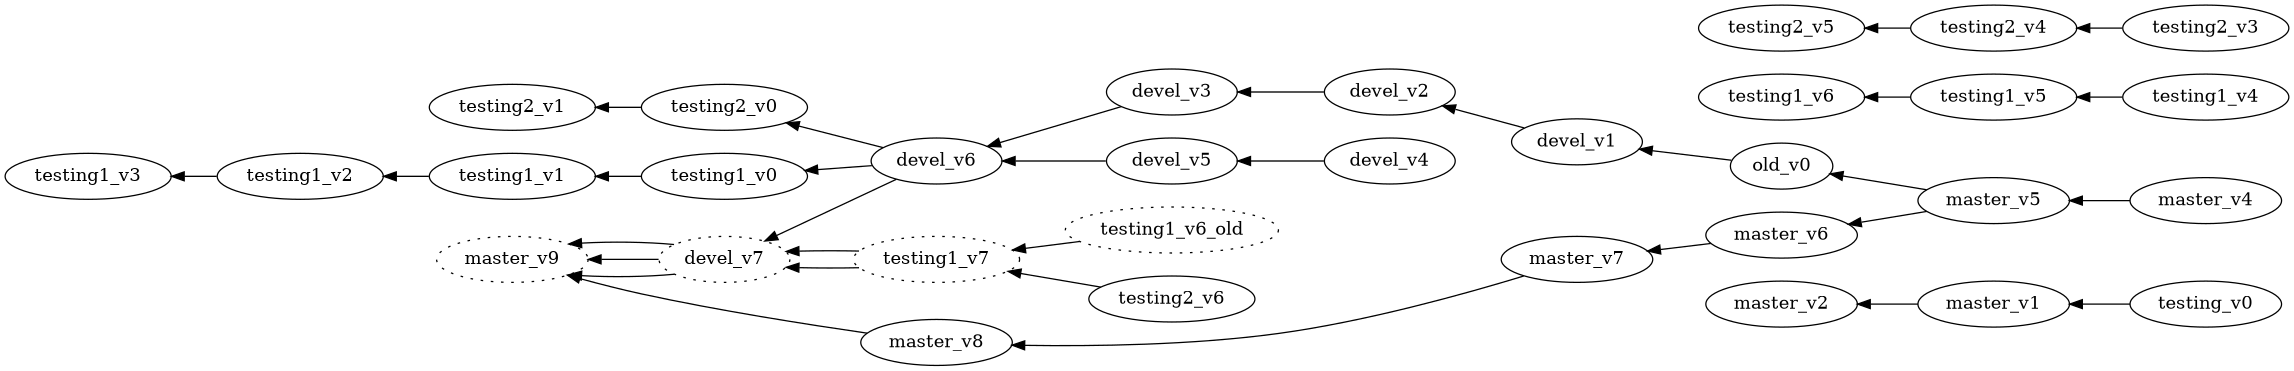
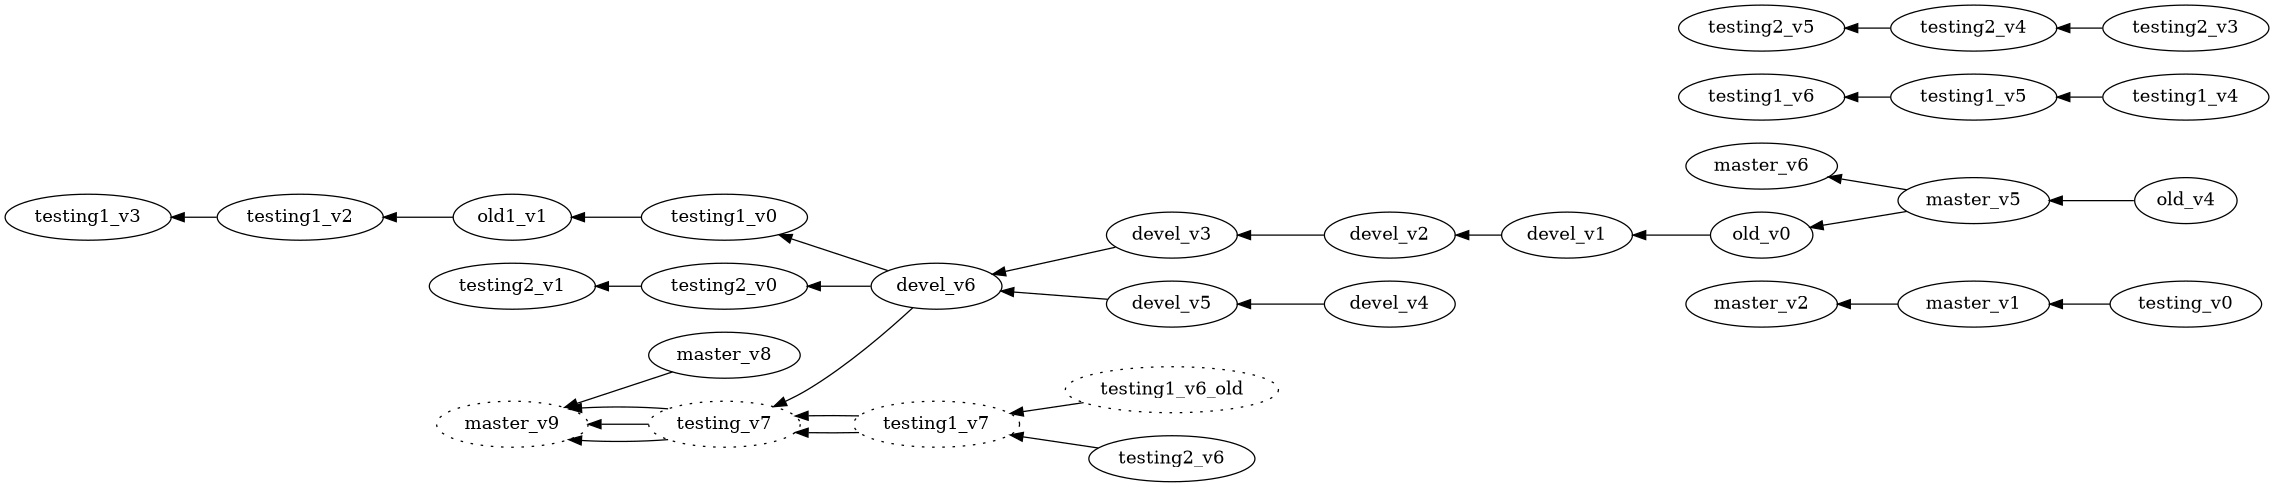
(512, 176) -> (512, 217)
(2206, 201) -> (2186, 201)
(724, 259) -> (724, 424)
(1577, 259) -> none
